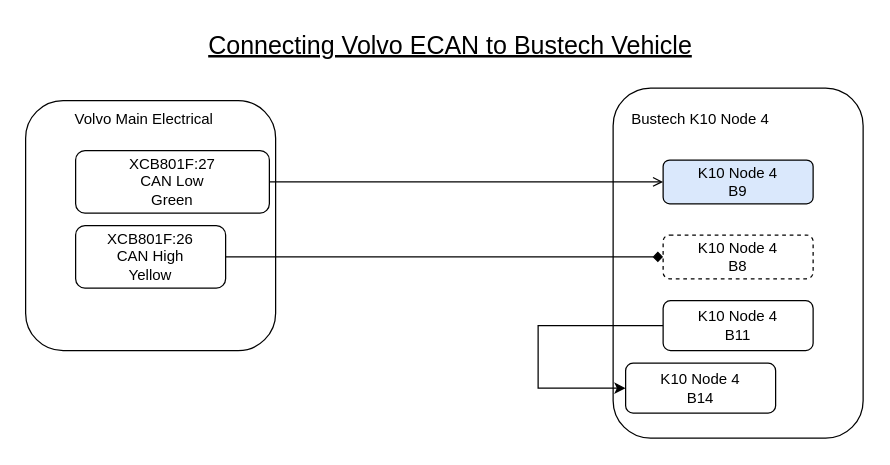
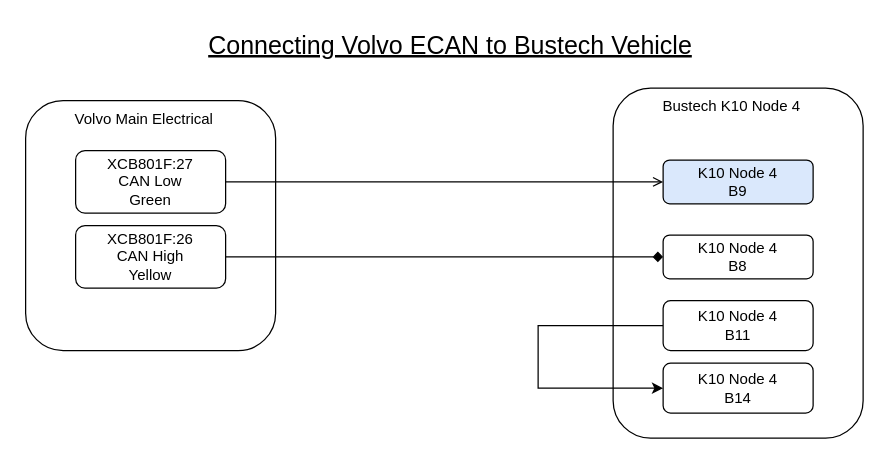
(701, 119) -> (732, 107)
(173, 182) -> (151, 182)
(738, 257) -> (738, 257)
(701, 388) -> (738, 388)
